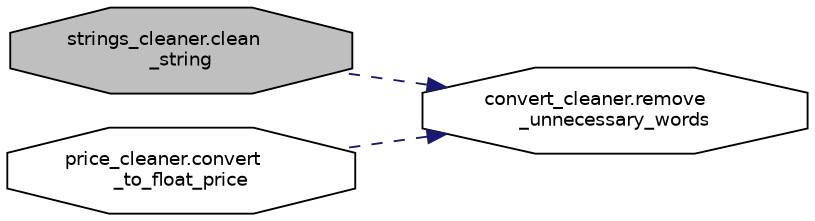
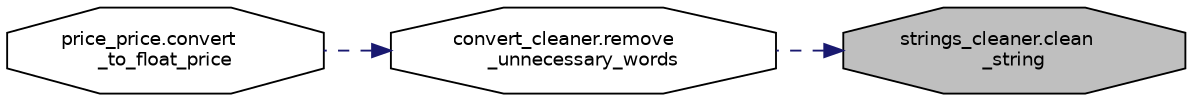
(382, 78) -> (800, 51)
(181, 171) -> (165, 51)
